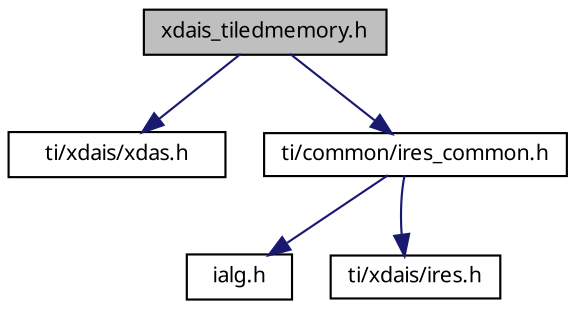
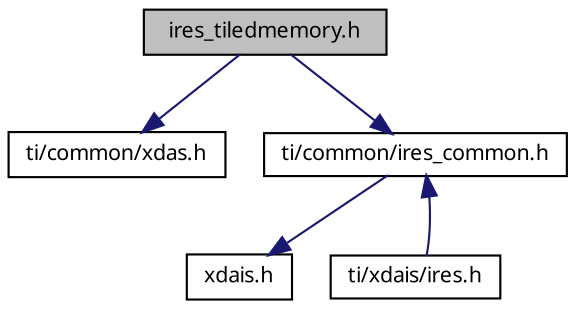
(265, 32) -> (265, 32)
(117, 155) -> (117, 155)
(401, 205) -> (430, 226)
(239, 277) -> (239, 277)
